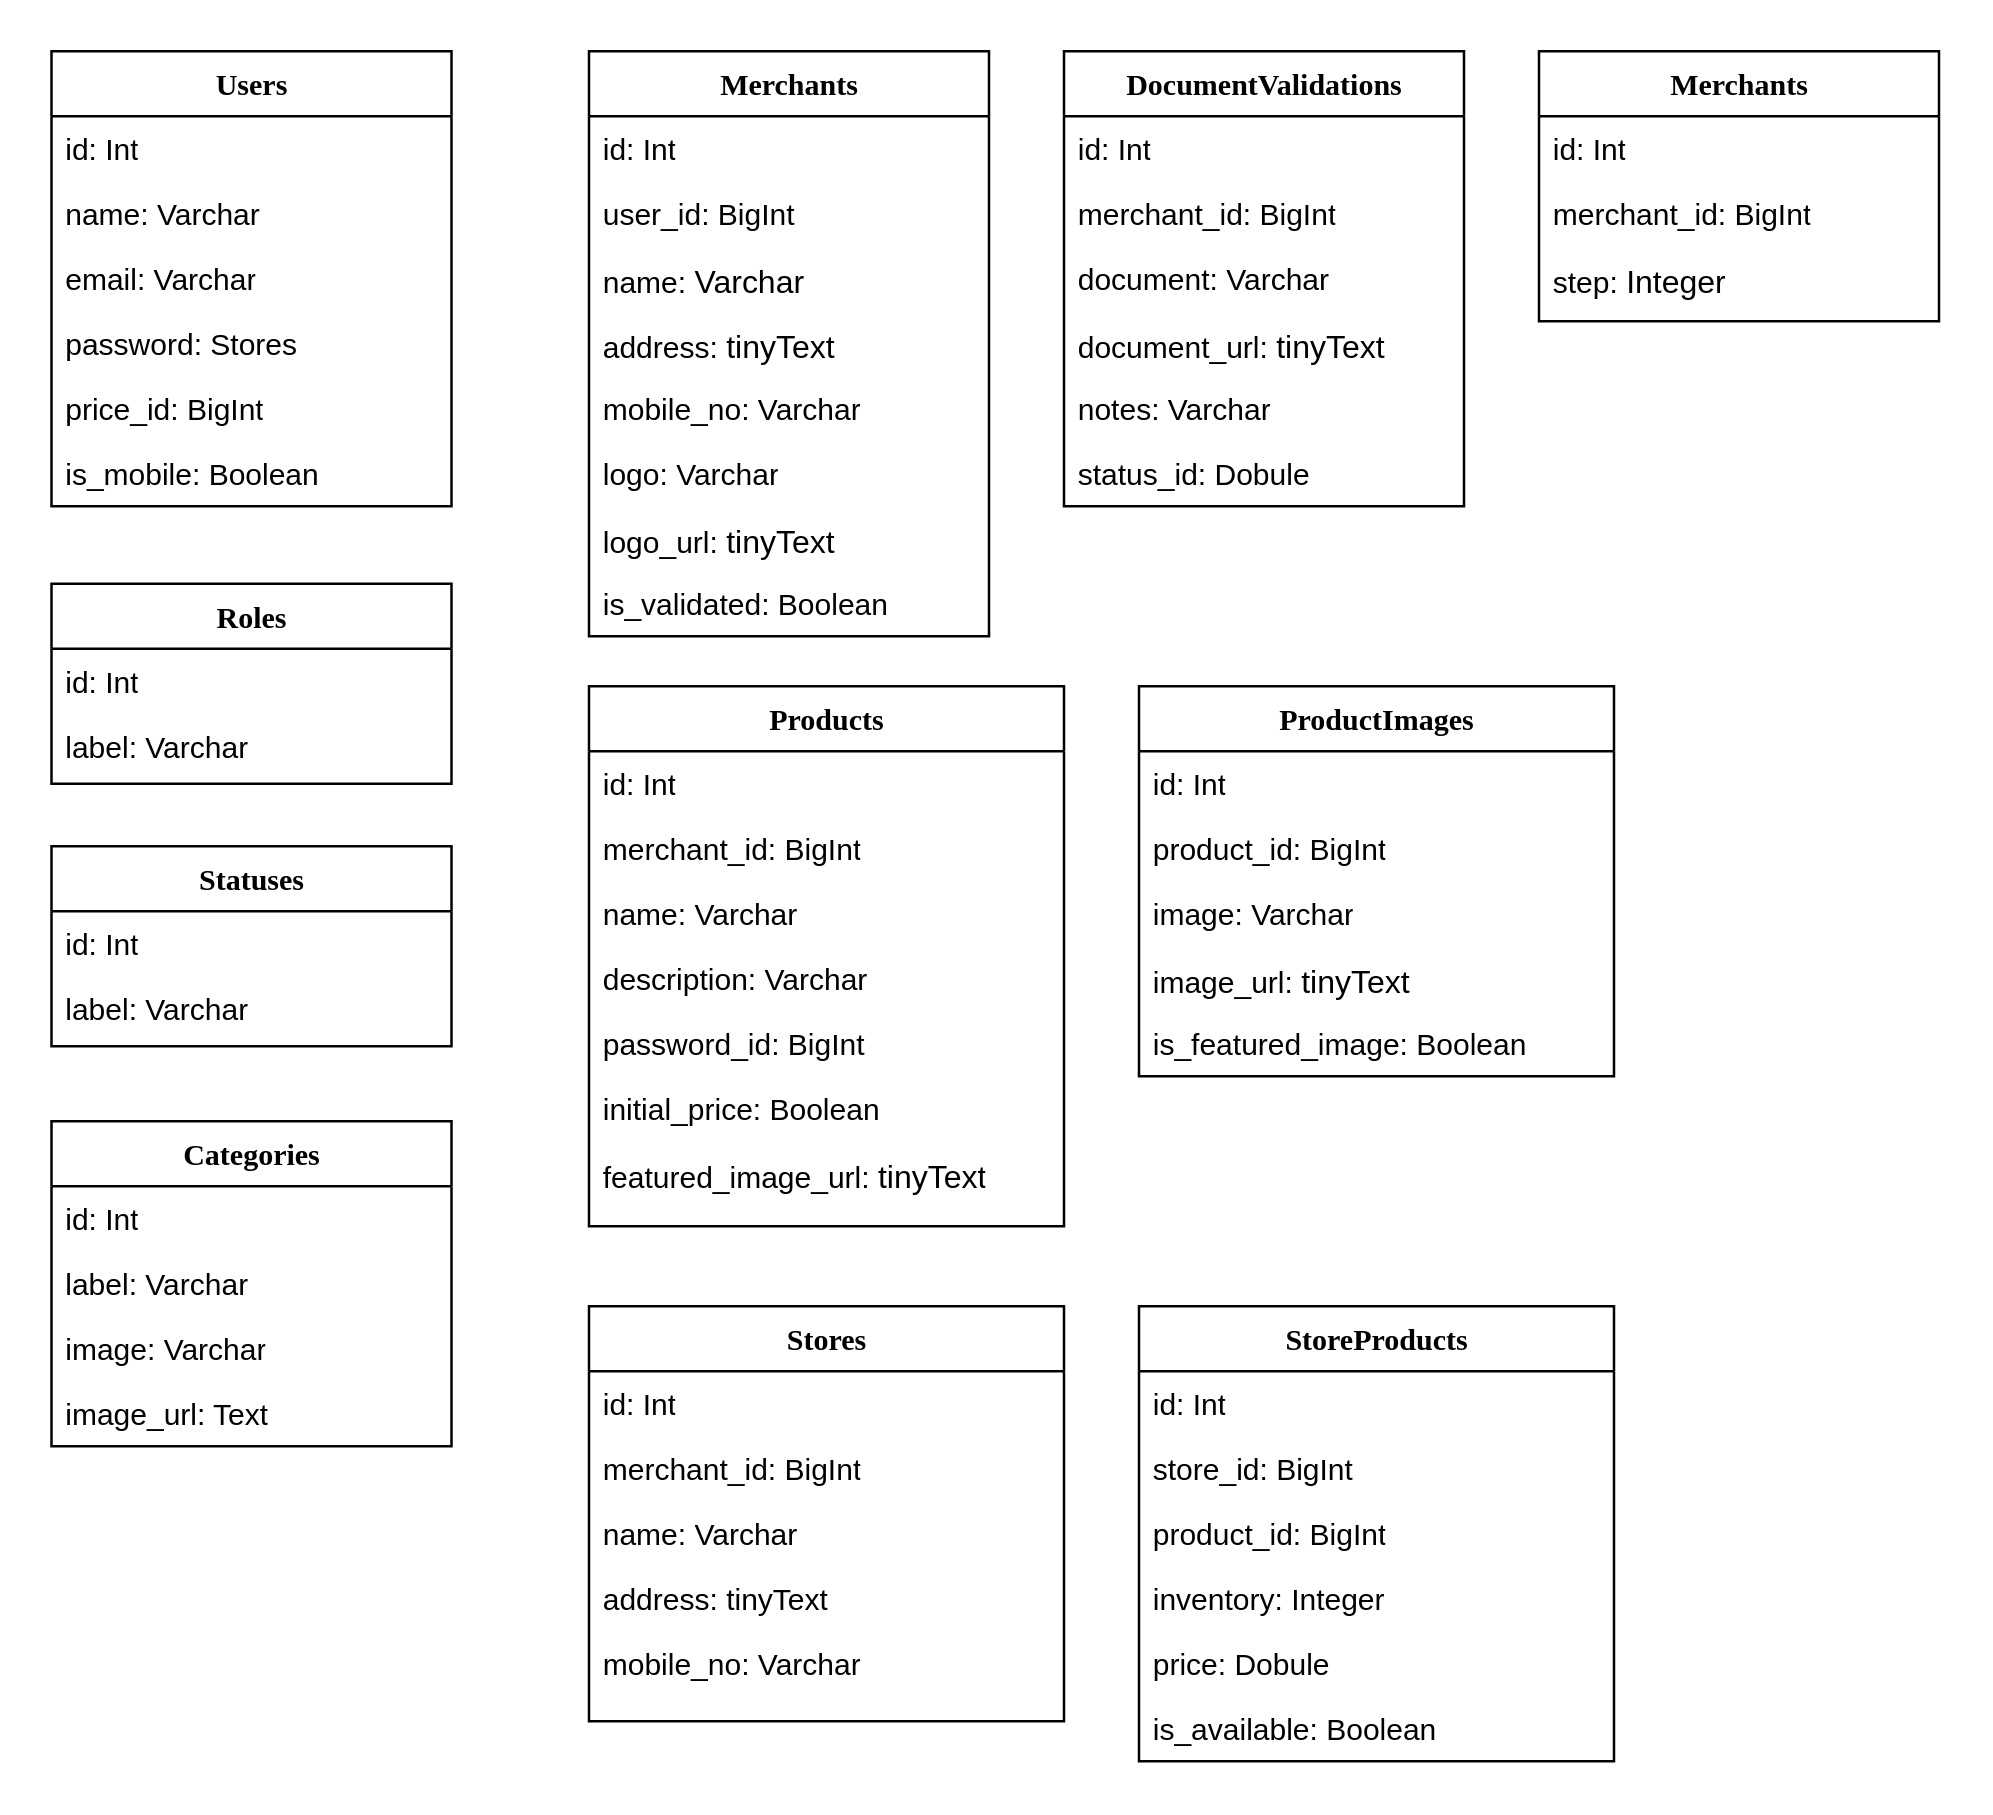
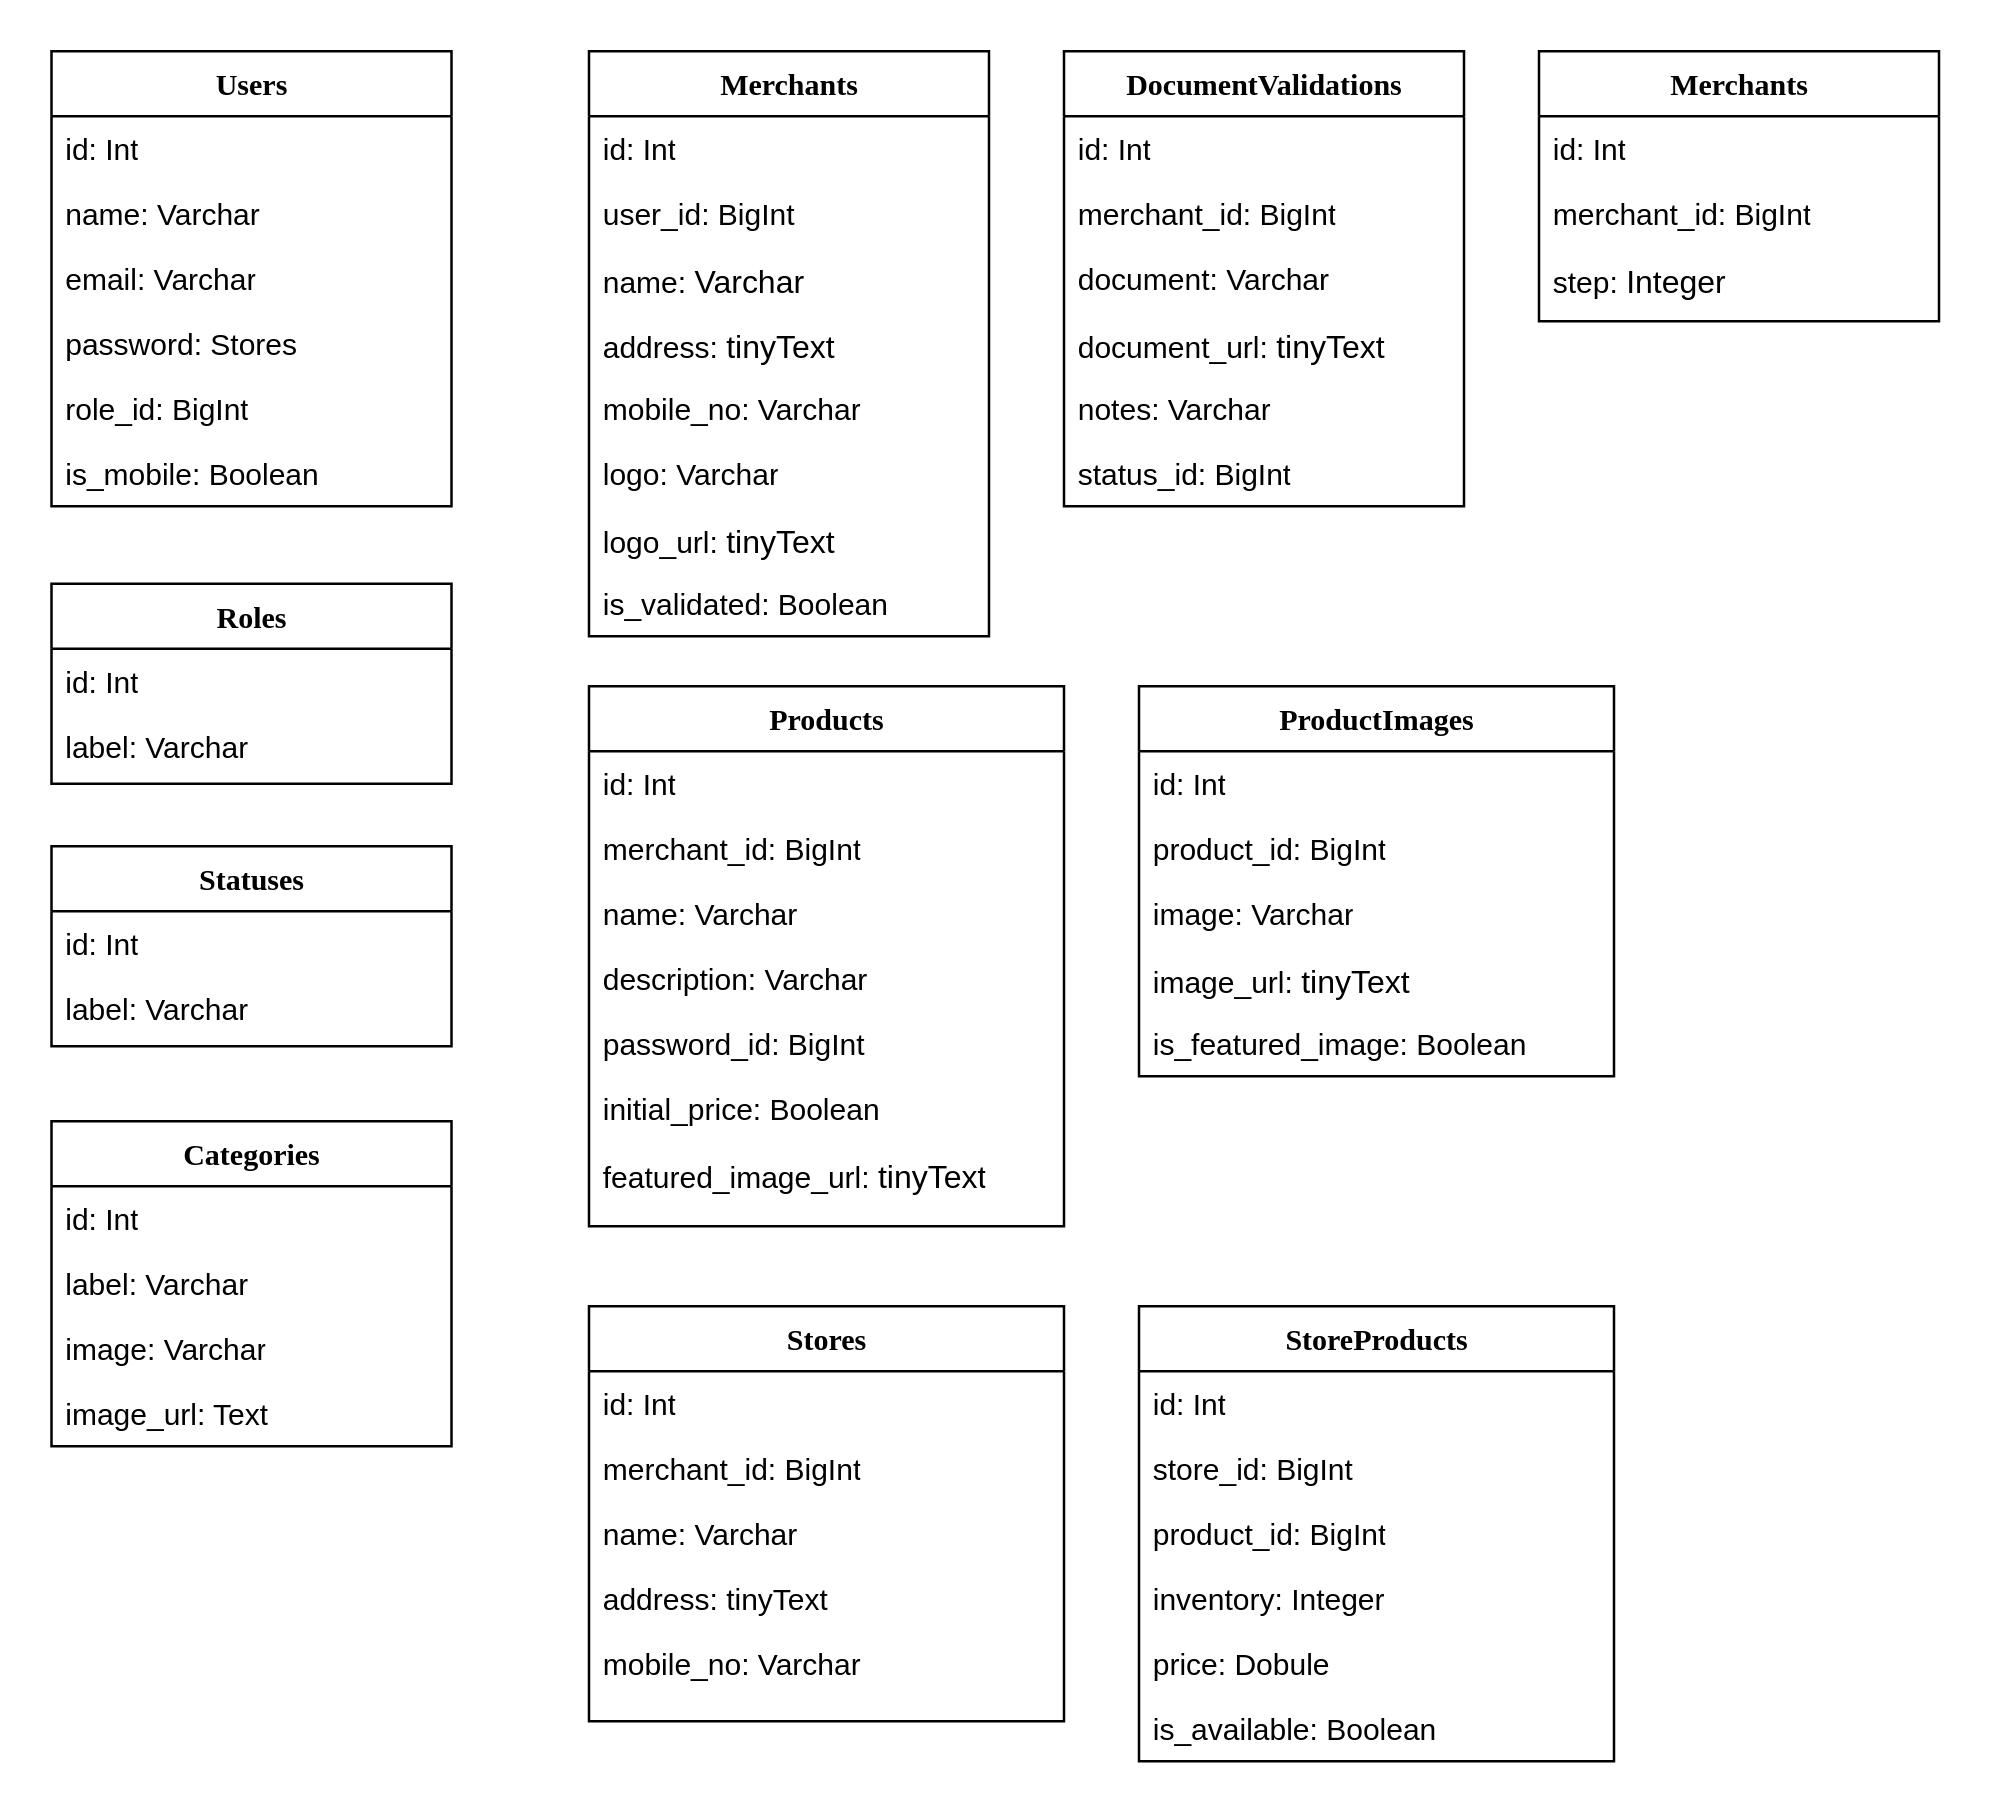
(181, 412) -> (173, 412)
(1206, 477) -> (1206, 477)
